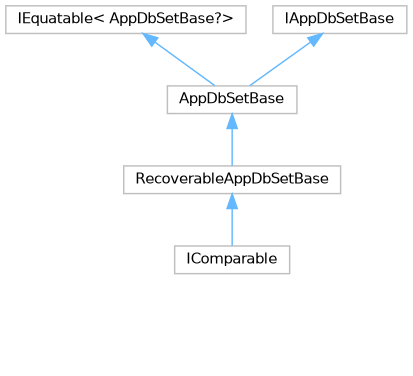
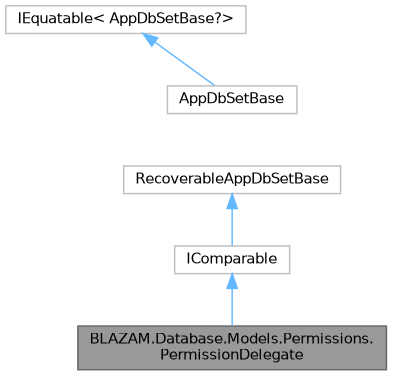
(340, 20) -> none
(232, 147) -> none
none -> (232, 348)
